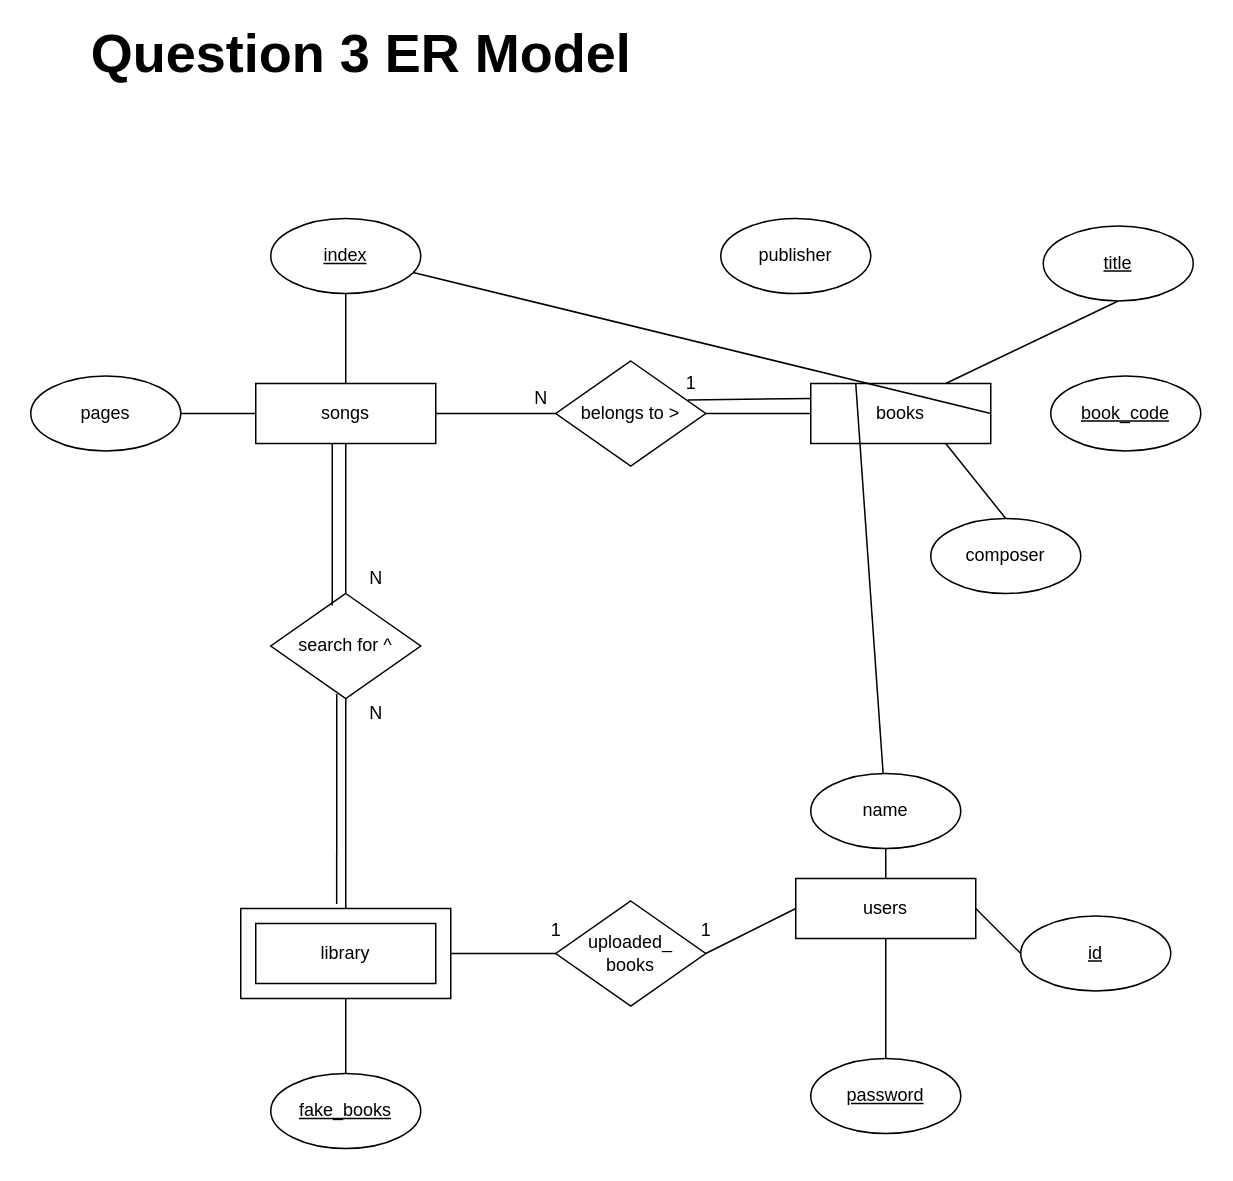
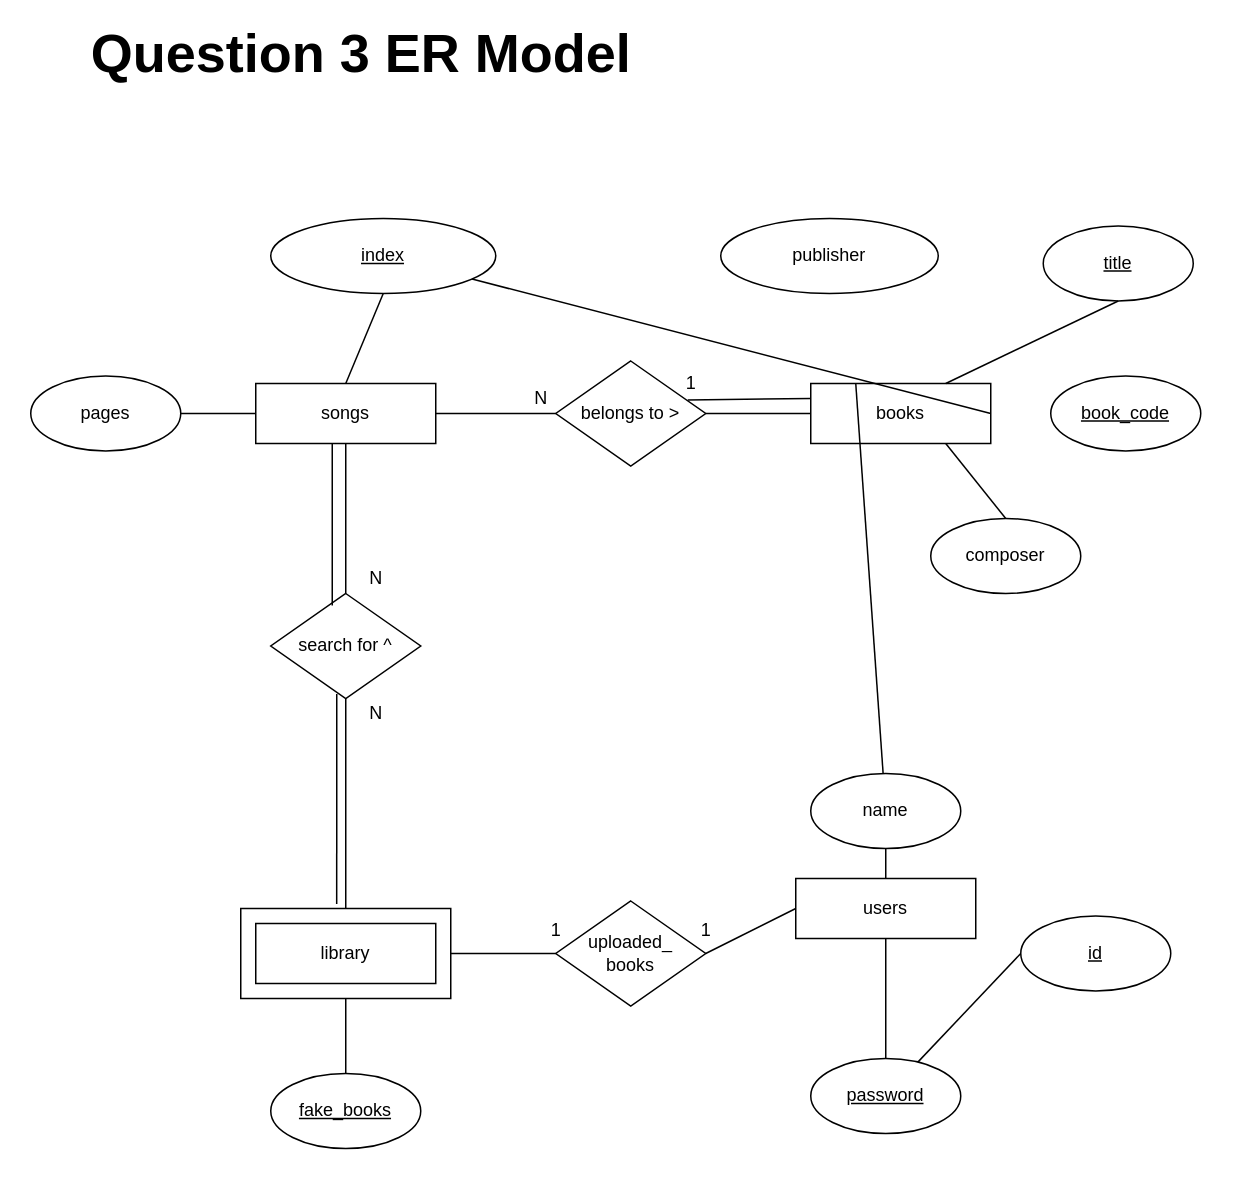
(346, 256) -> (383, 256)
(796, 256) -> (830, 256)
(999, 931) -> (970, 1007)
